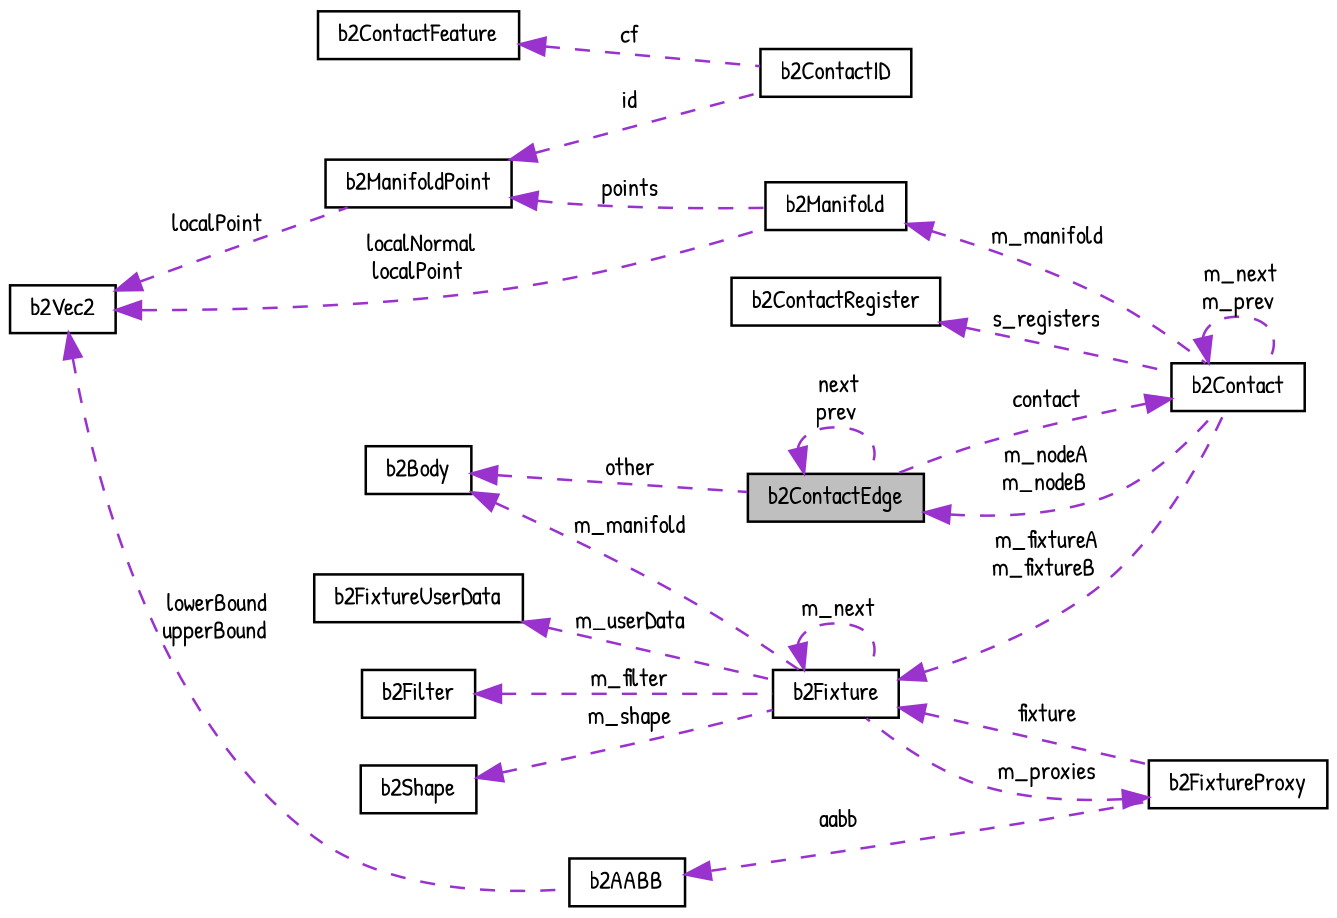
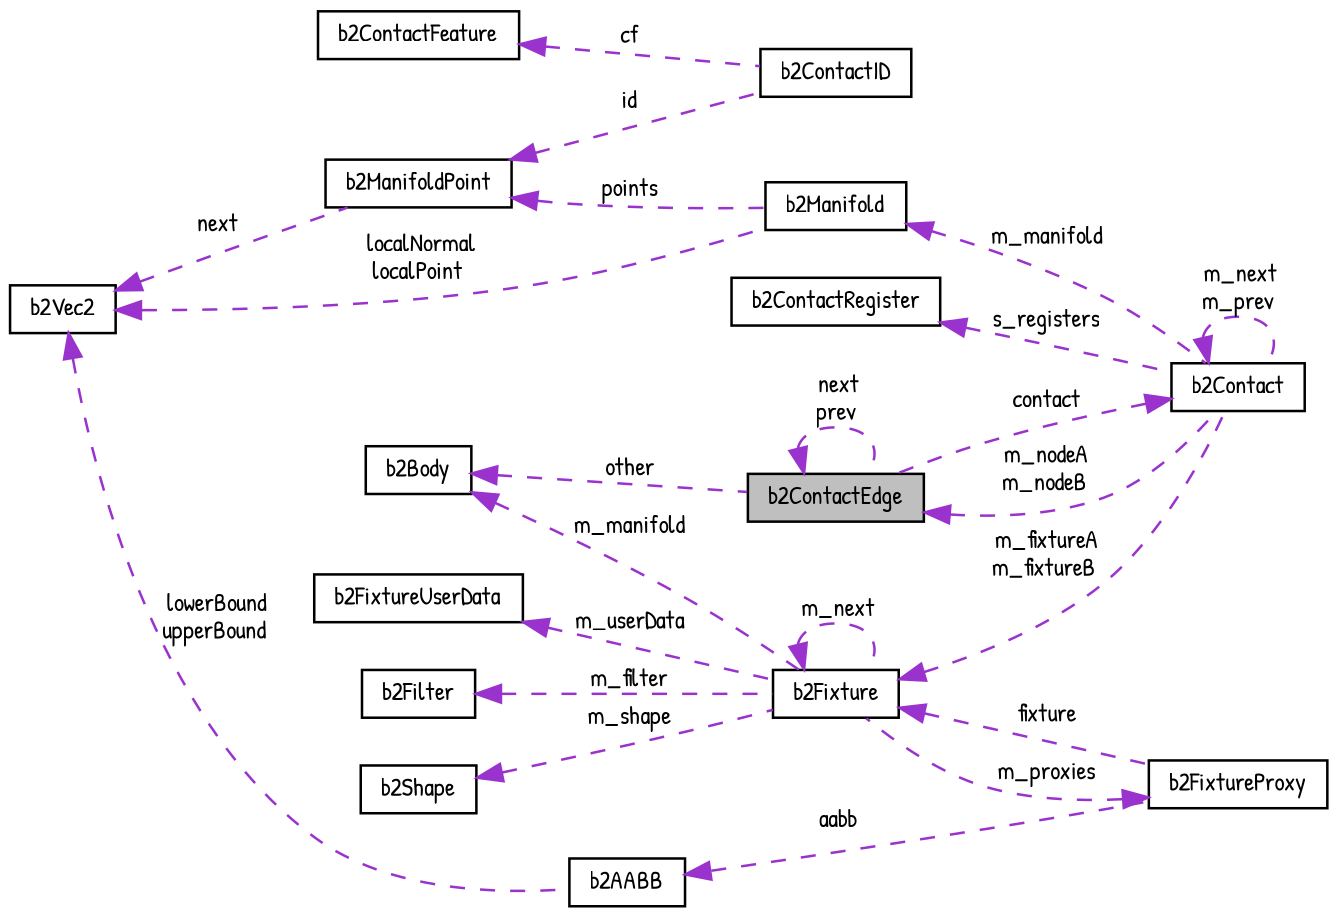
(215, 225) -> (215, 225)
